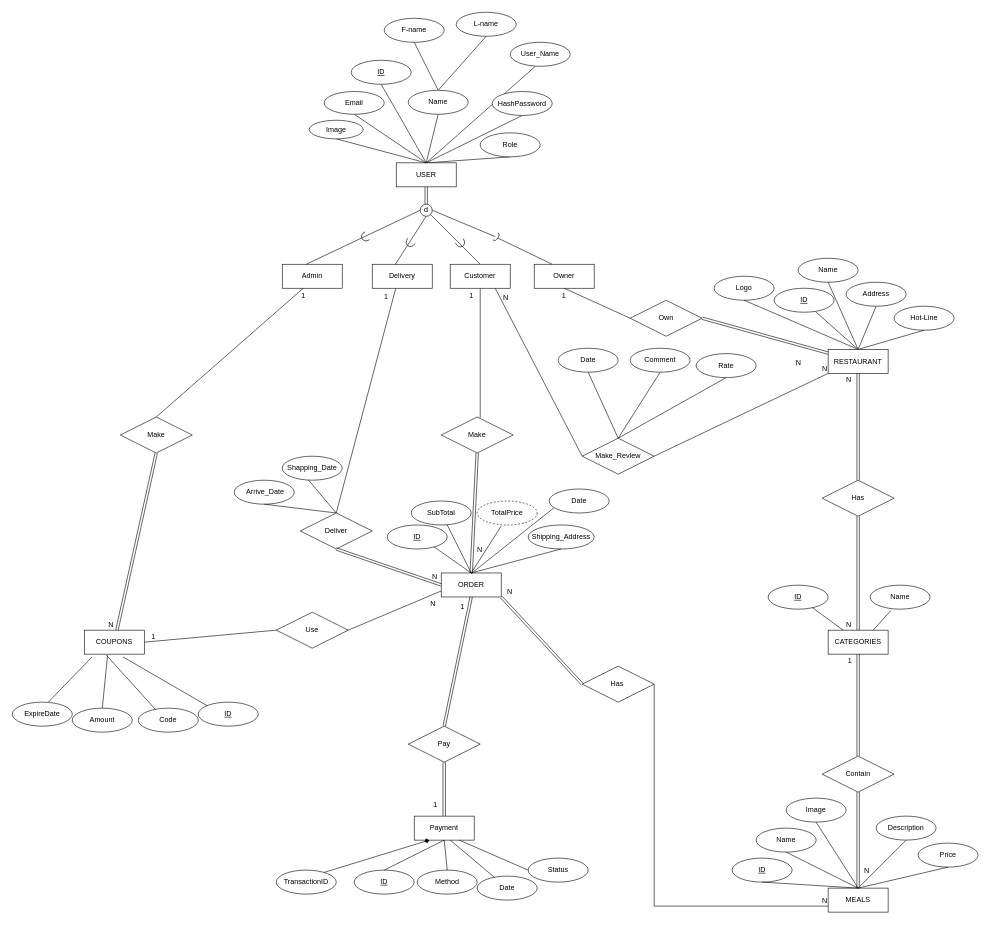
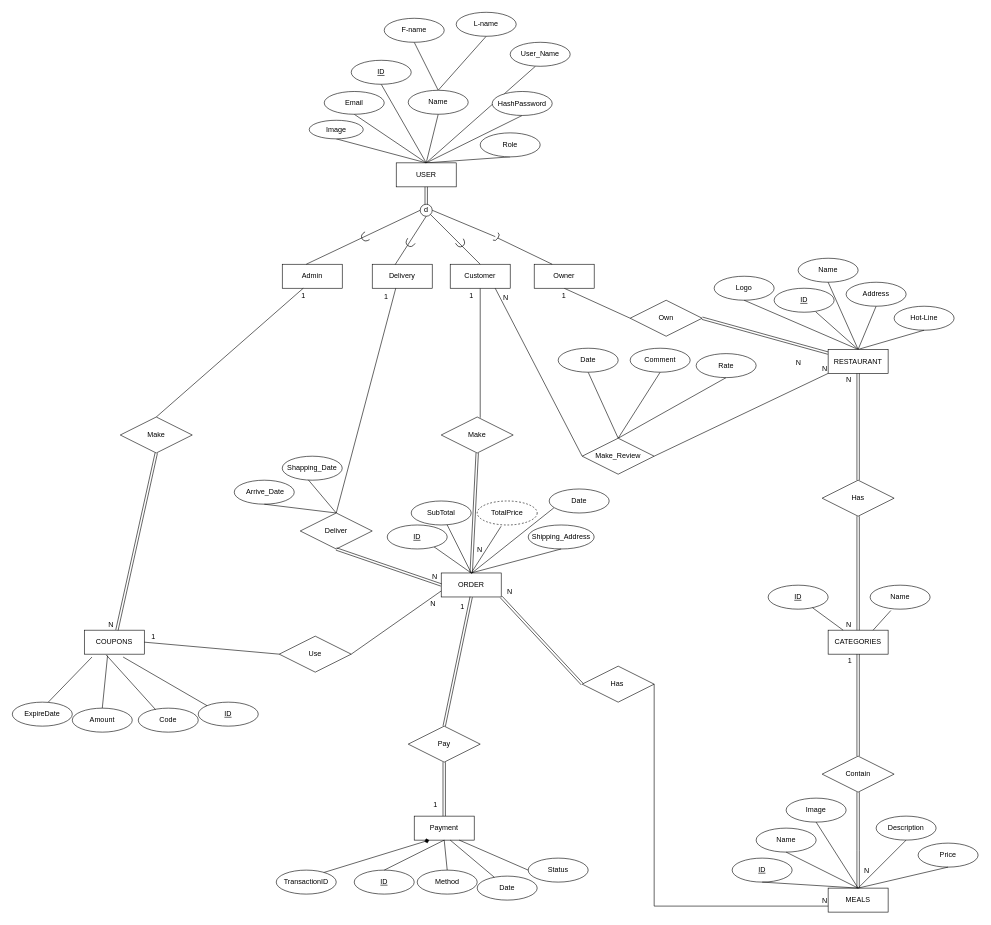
(312, 630) -> (315, 654)
